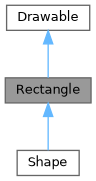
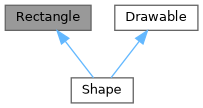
(48, 61) -> (125, 60)
